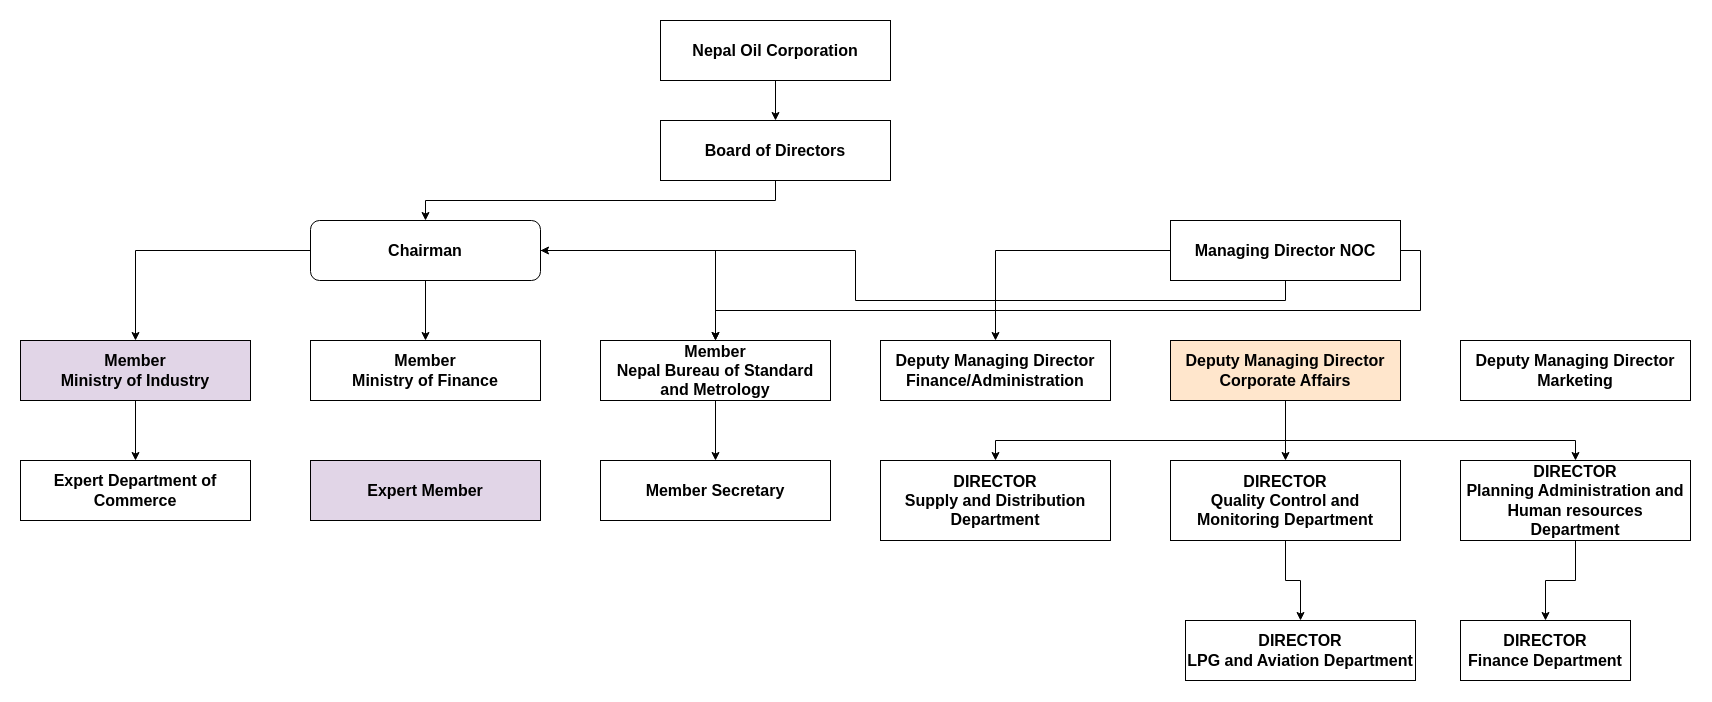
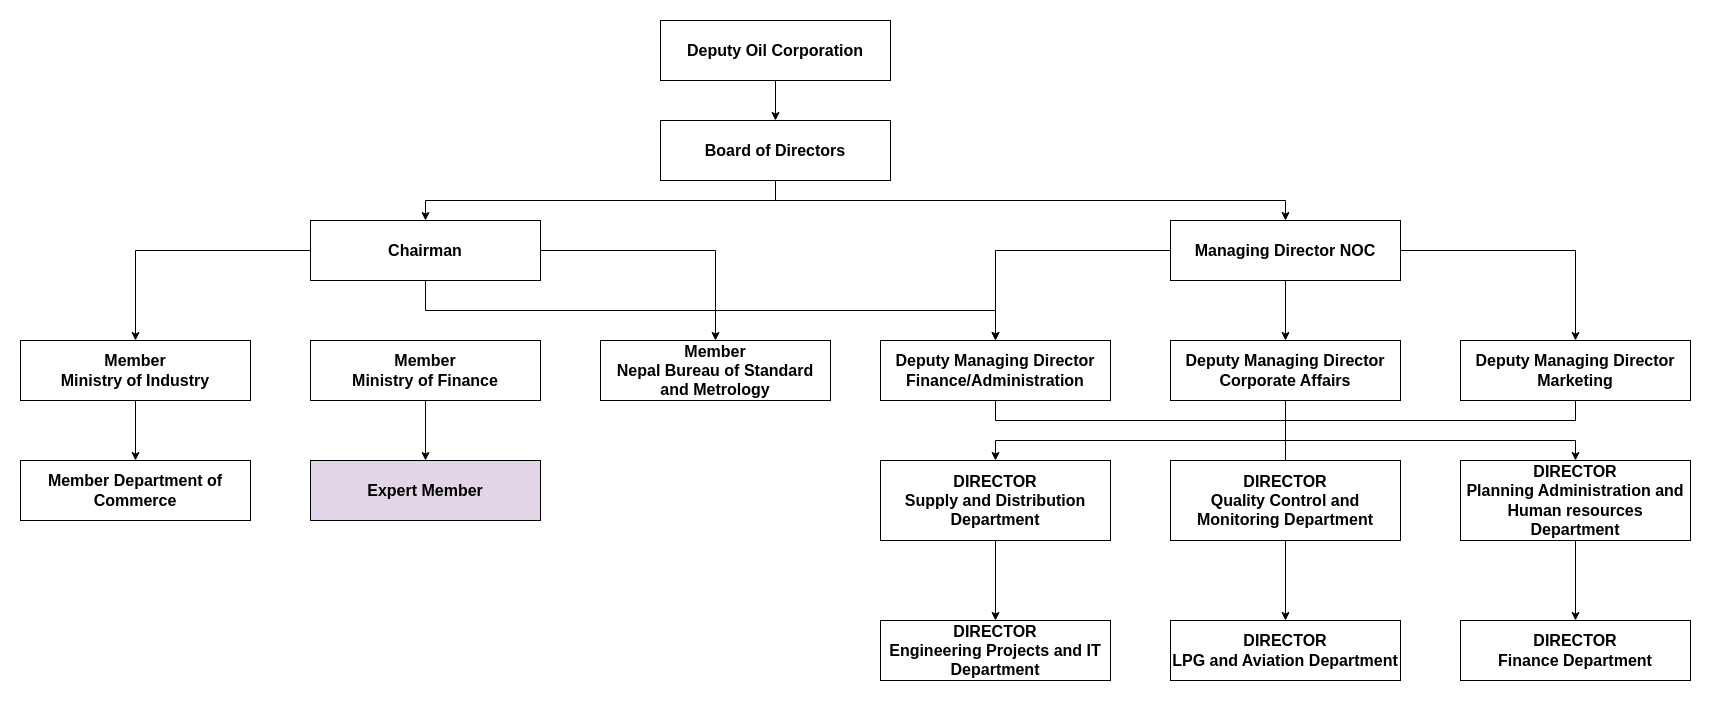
(776, 51) -> (776, 51)
none -> (1038, 201)
(426, 251) -> (426, 251)
(979, 301) -> (1286, 316)
(1241, 311) -> (1538, 251)
(426, 321) -> (568, 311)
(136, 371) -> (136, 371)
(1286, 371) -> (1286, 371)
none -> (1288, 421)
none -> (426, 427)
(716, 427) -> none
(1286, 452) -> (1286, 454)
(136, 491) -> (136, 491)
(716, 491) -> none
none -> (996, 577)
none -> (996, 651)
(1301, 651) -> (1286, 651)
(1546, 651) -> (1576, 651)
